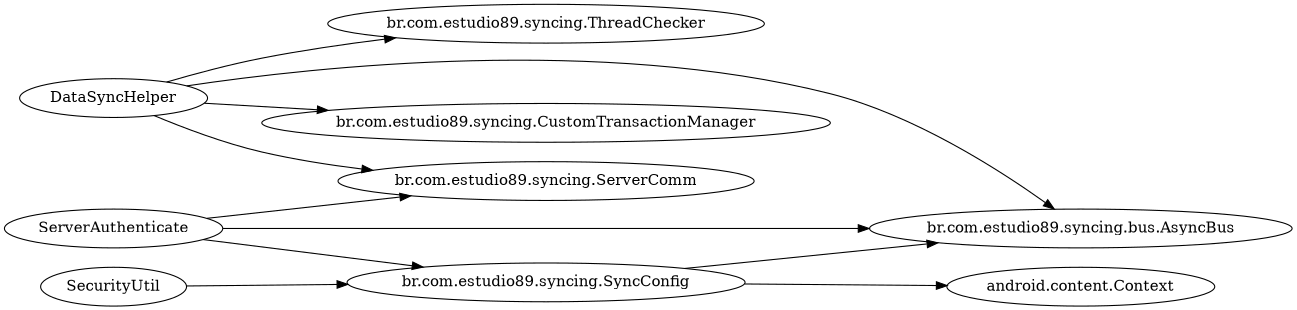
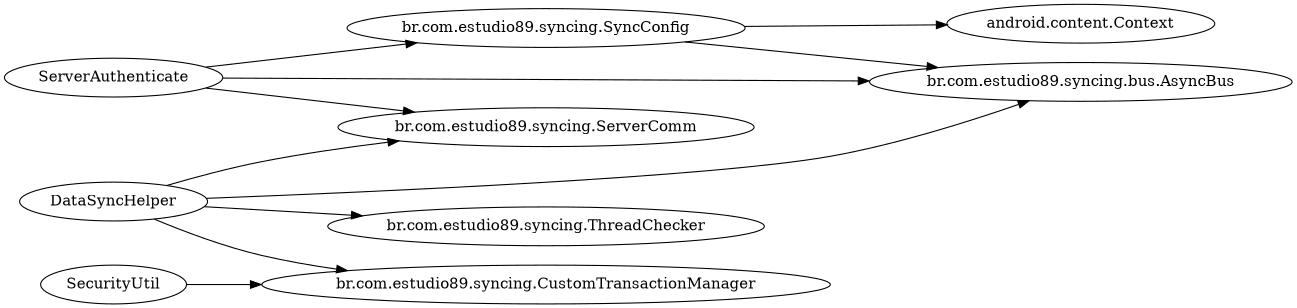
(262, 285) -> (218, 285)
